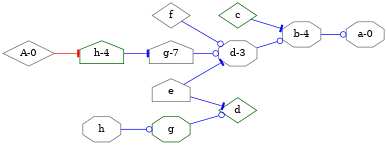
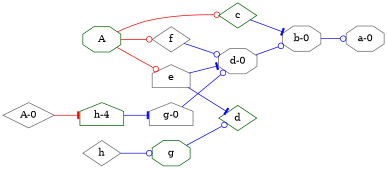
(302, 34) -> (302, 39)
none -> (102, 39)
(171, 53) -> (171, 115)
(238, 53) -> (238, 61)
(102, 129) -> (102, 153)
